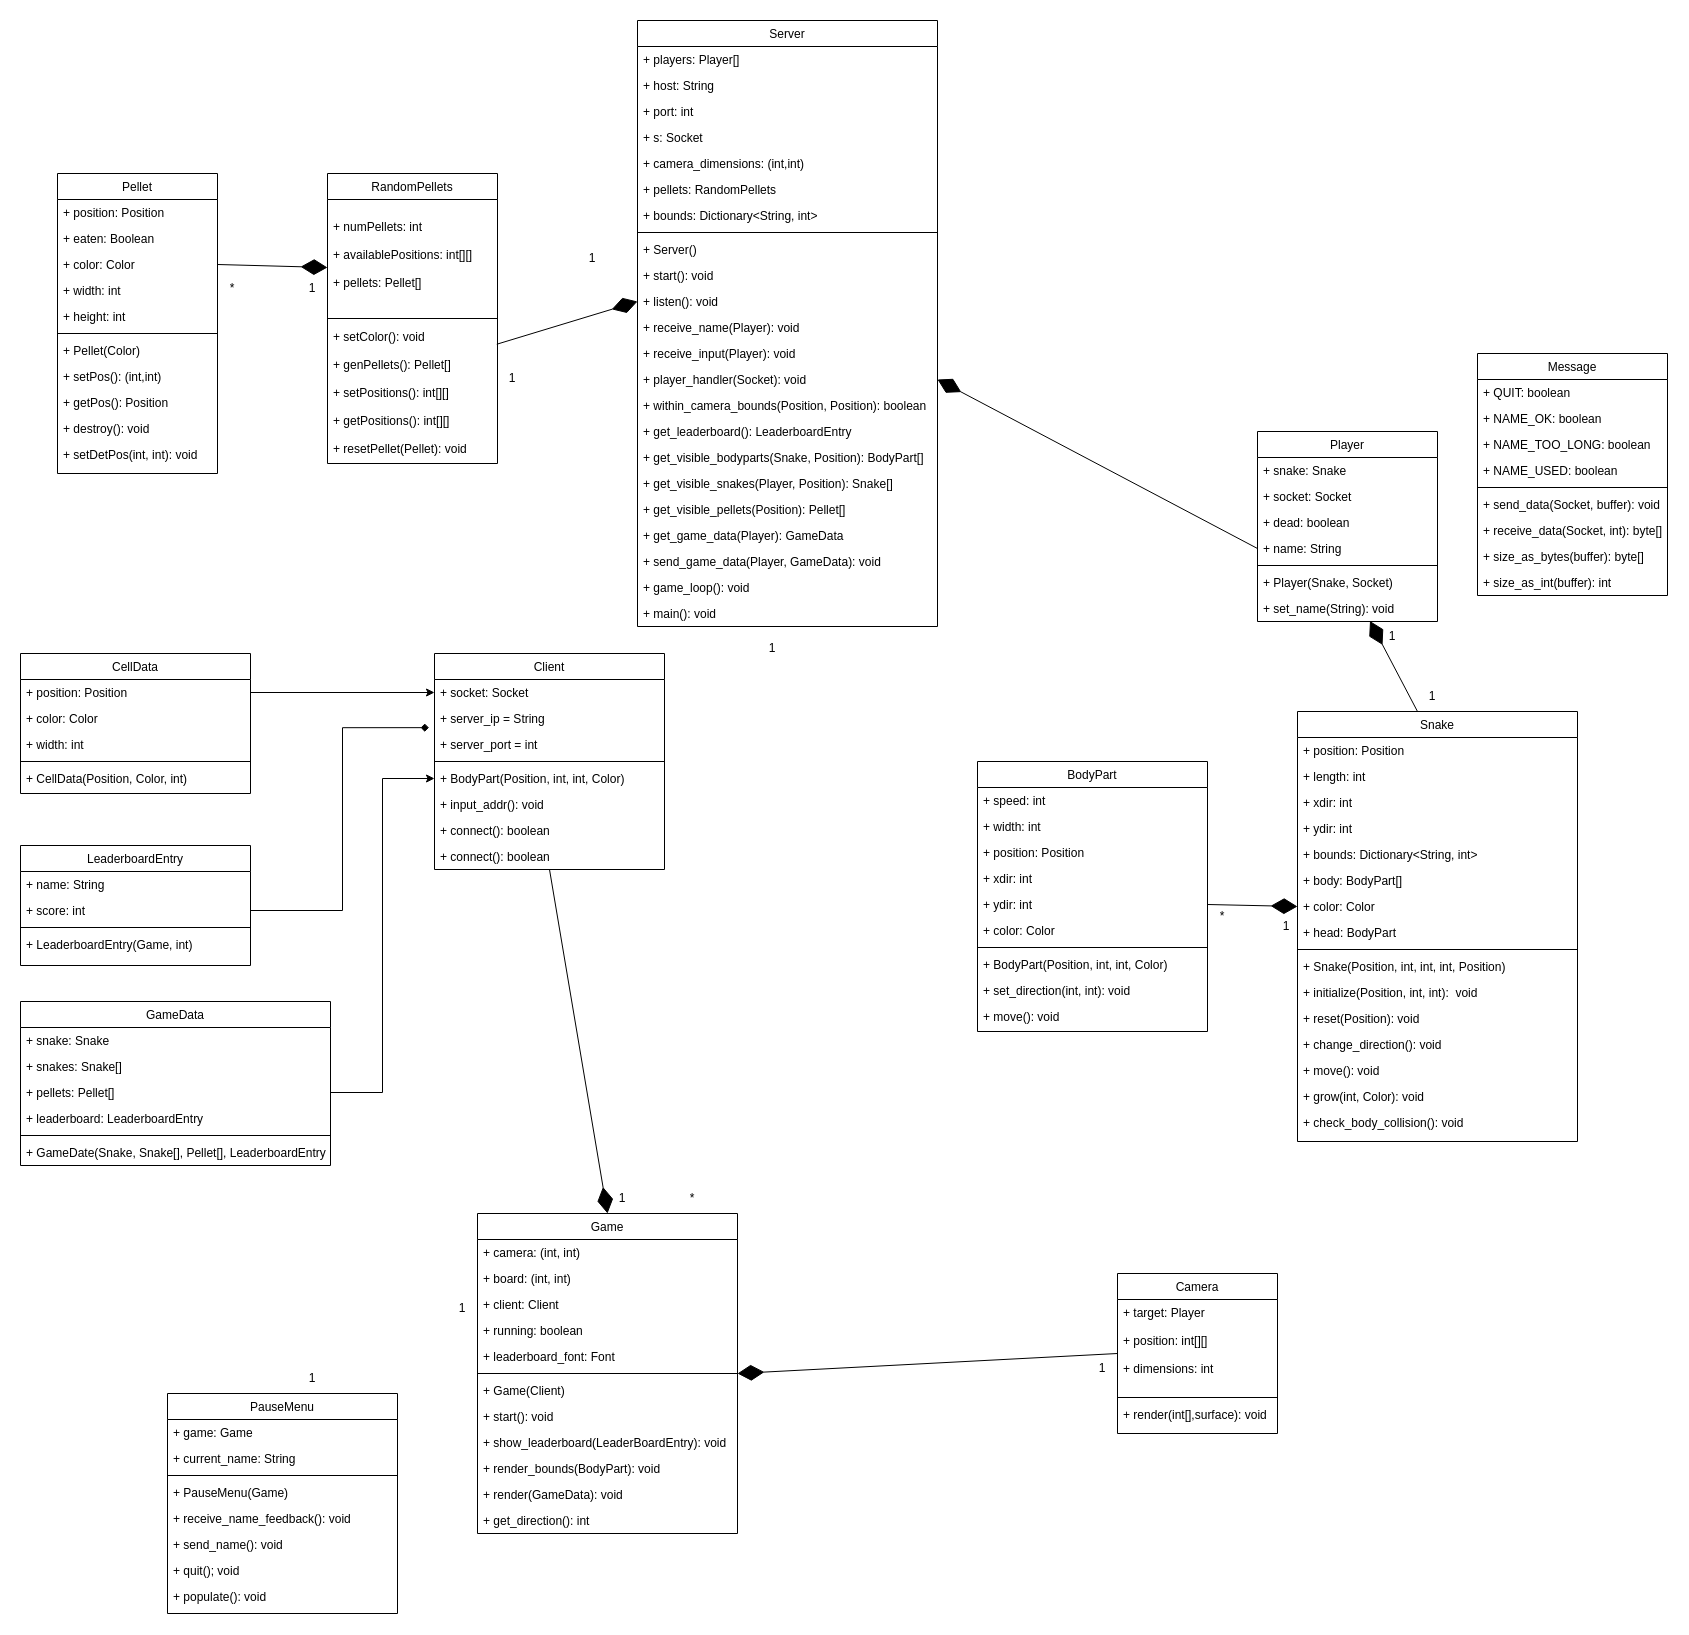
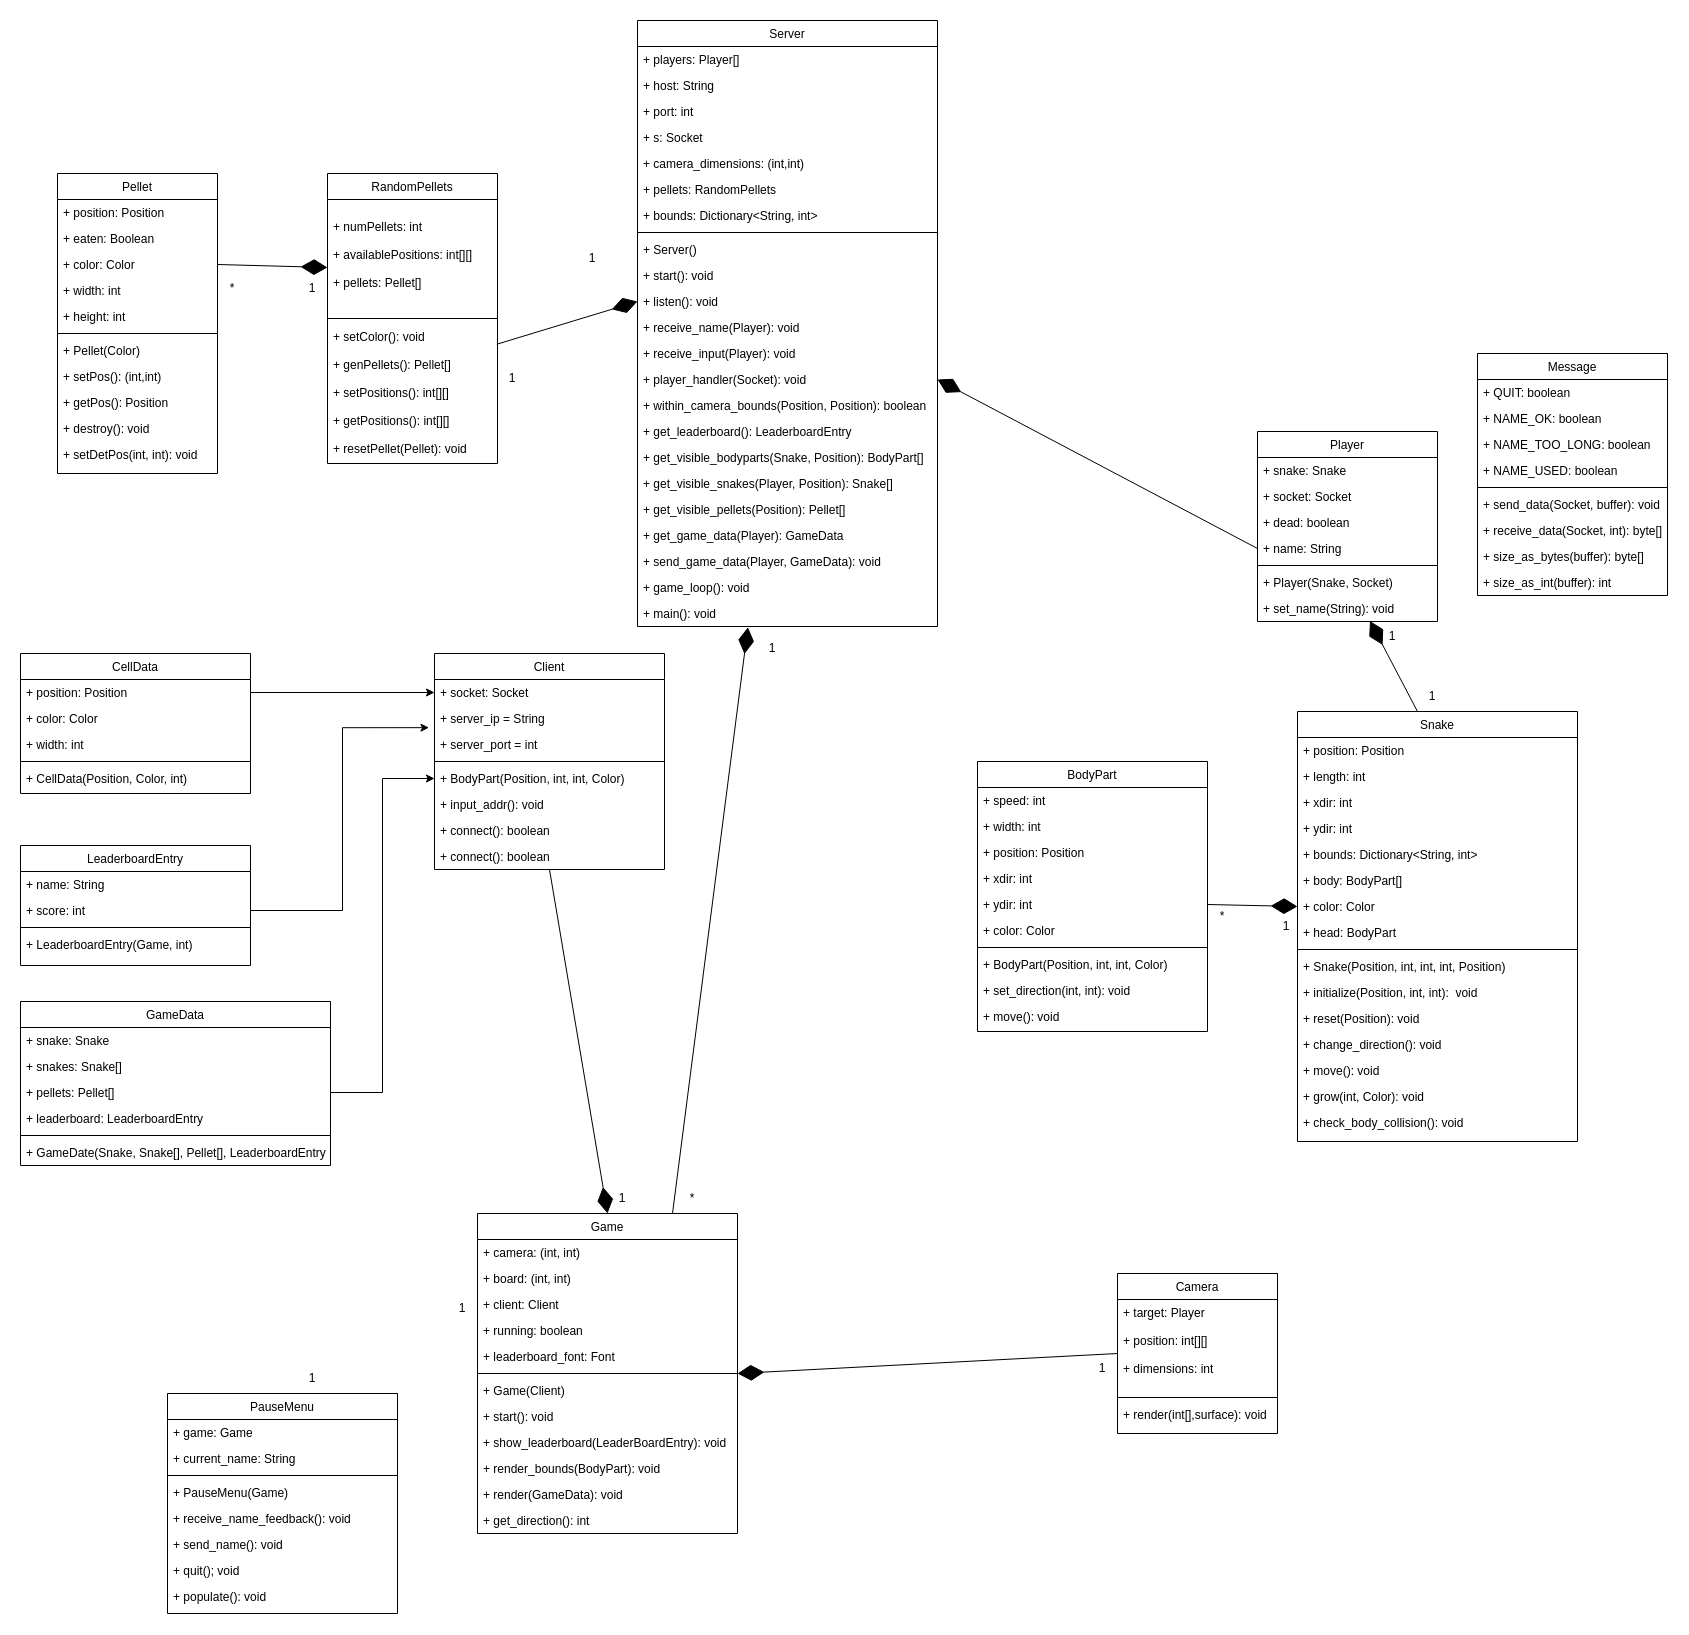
(420, 728) -> (421, 728)
none -> (708, 934)
